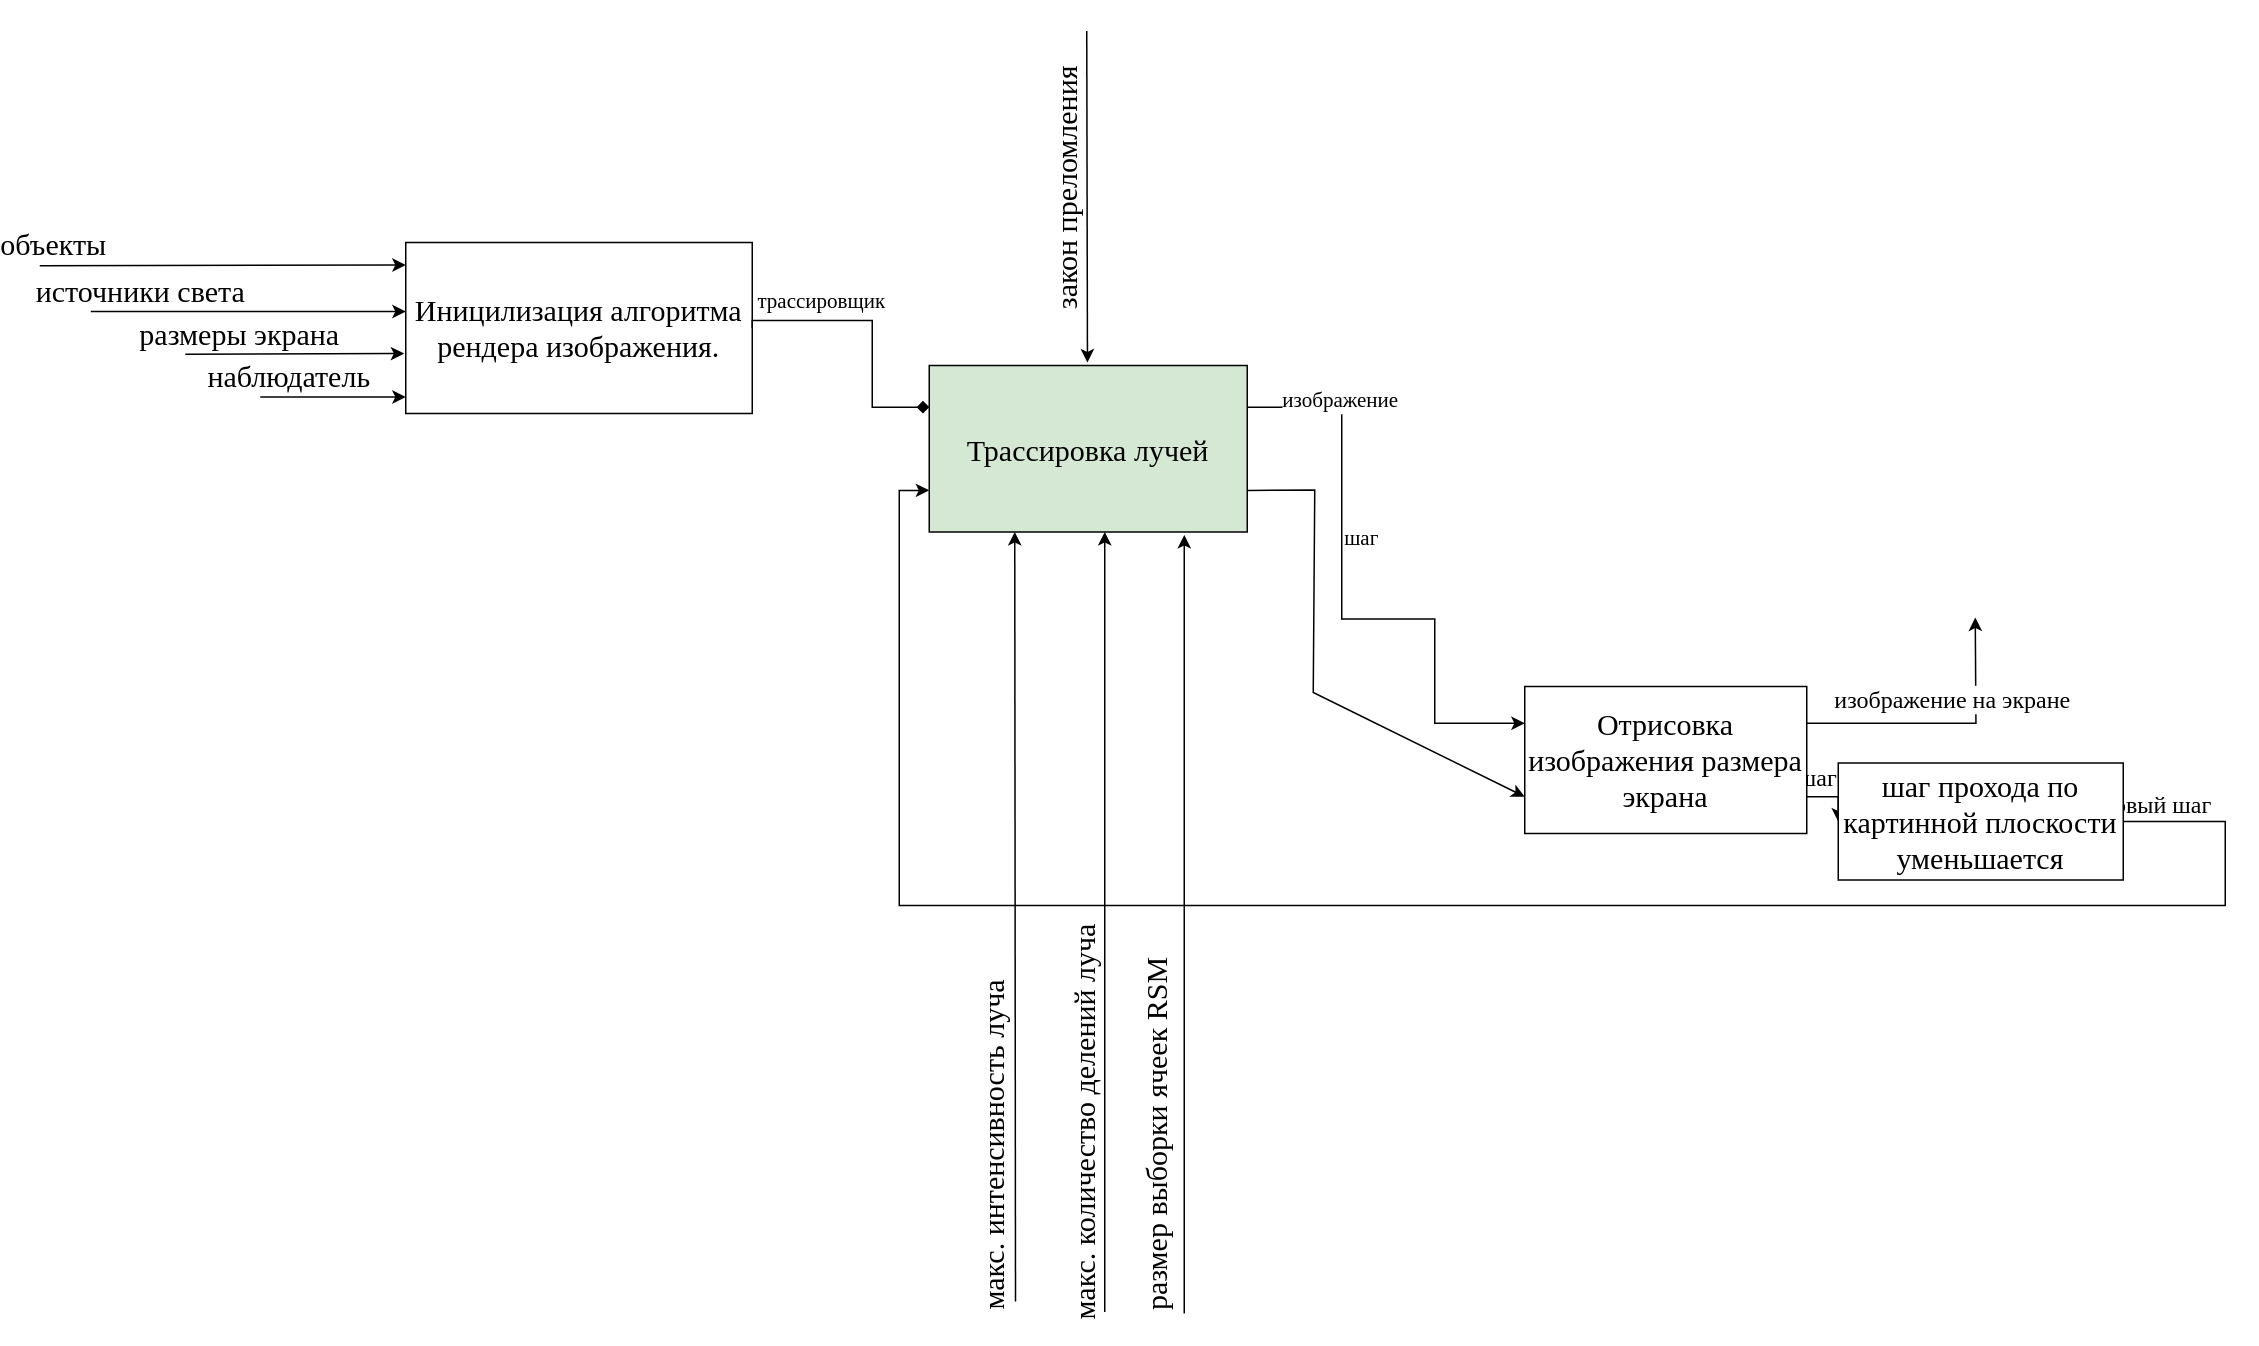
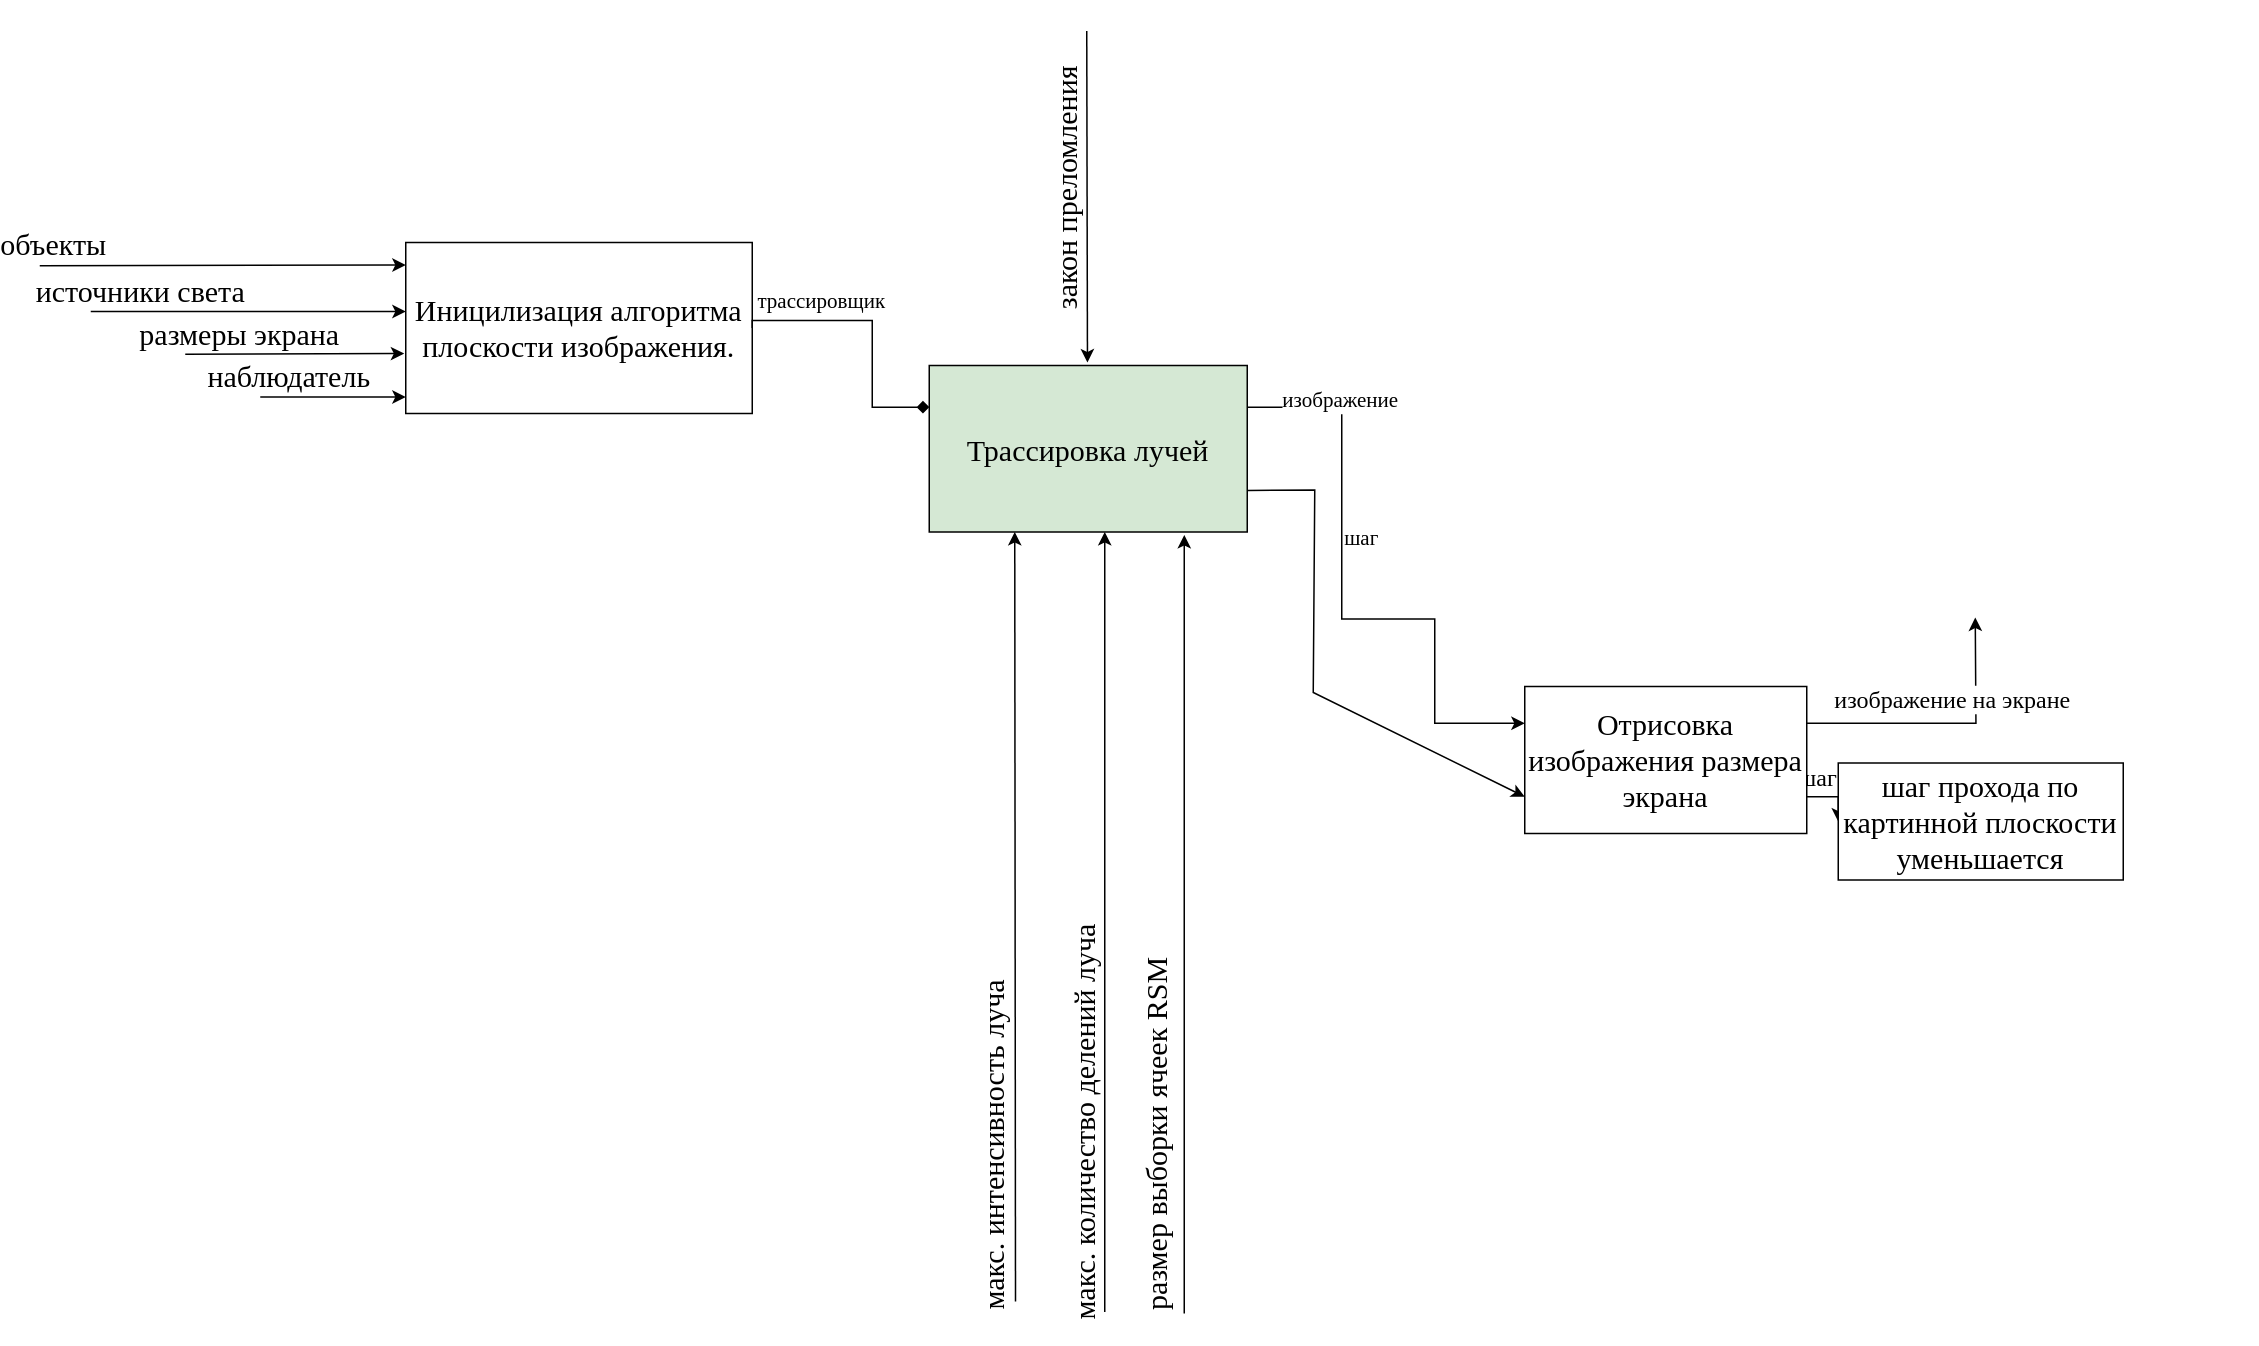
(579, 328) -> (579, 328)
(1438, 905) -> none
